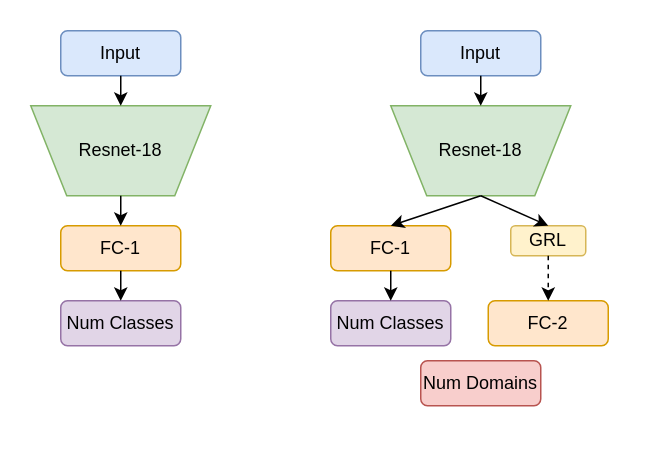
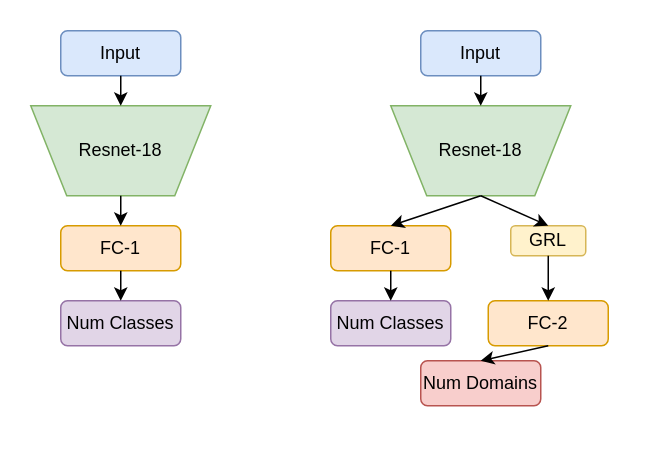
(548, 274) -> (548, 274)
none -> (520, 352)
